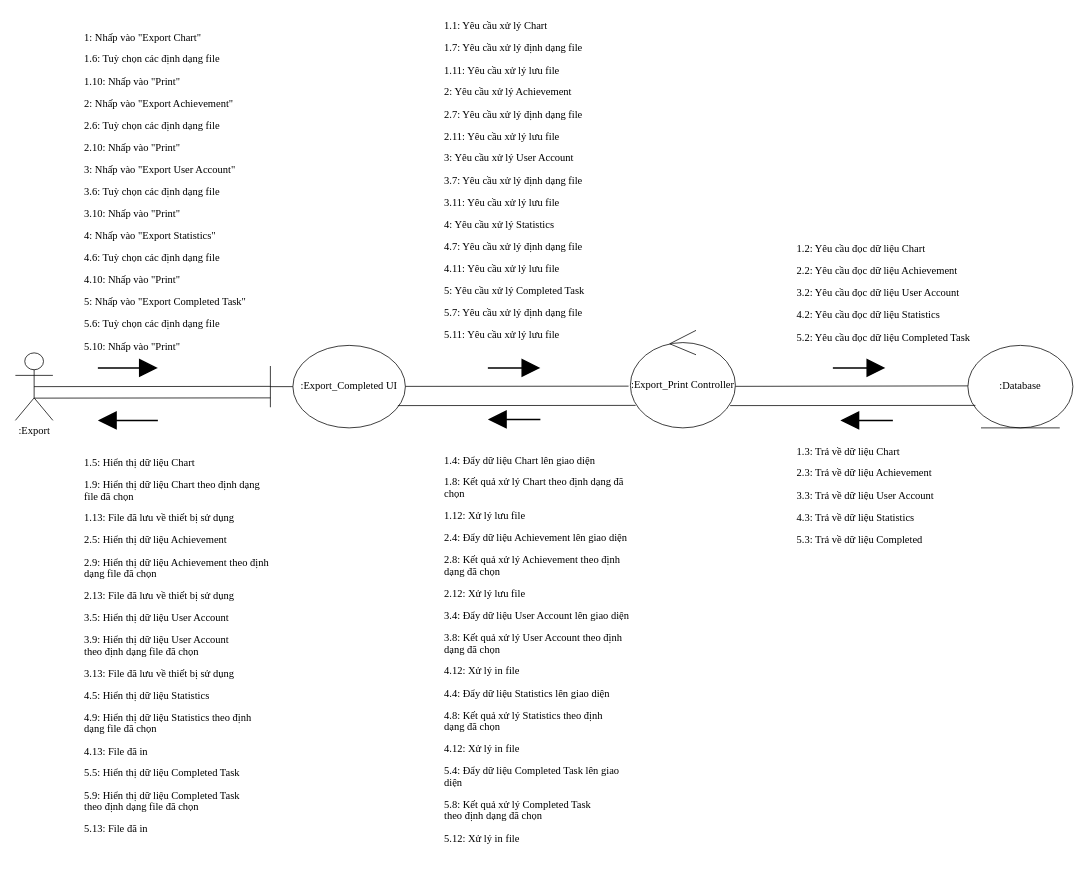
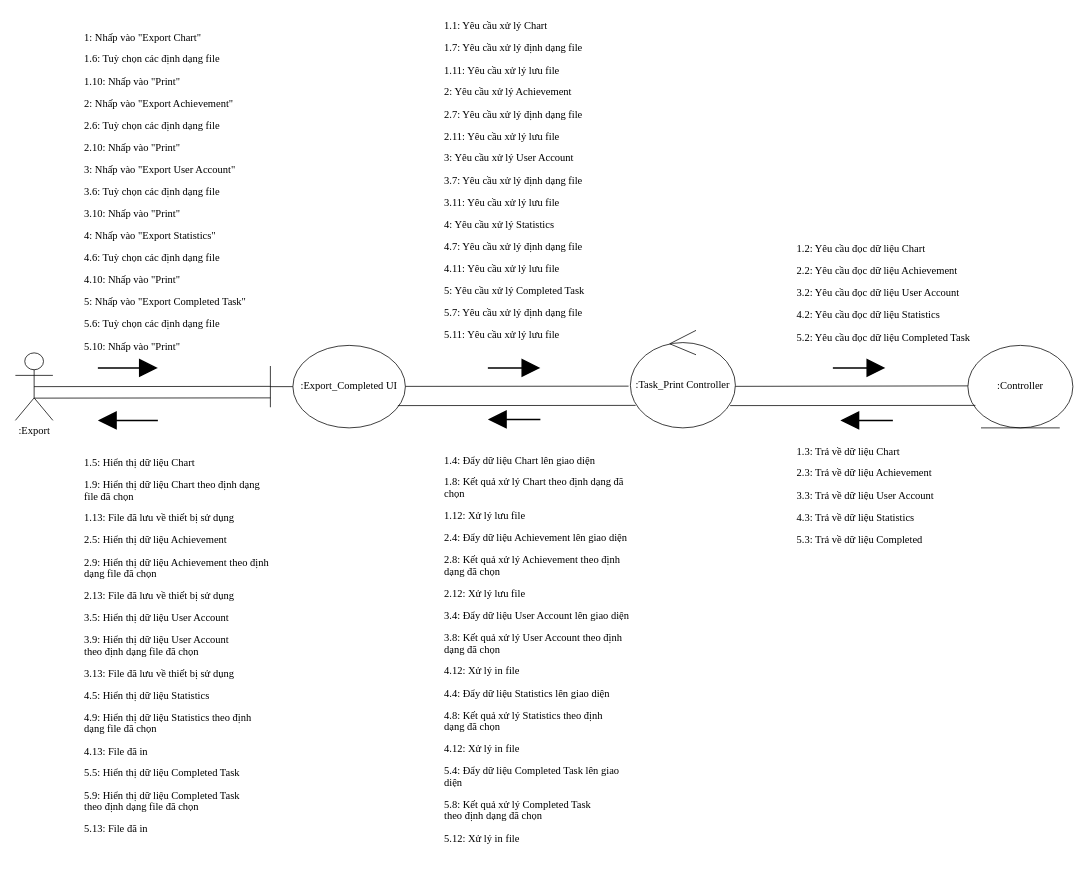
(683, 385) -> (683, 385)
(1020, 387) -> (1020, 387)
